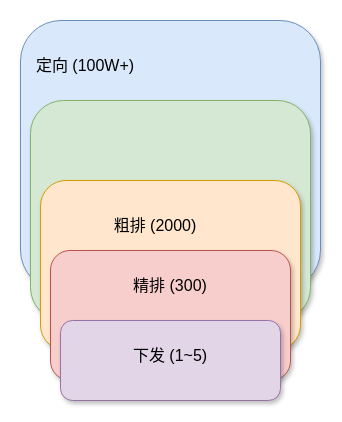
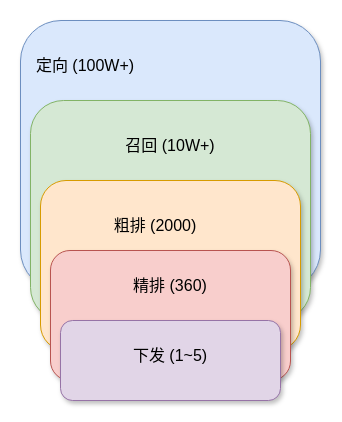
none -> (171, 146)
(171, 286) -> (171, 286)
